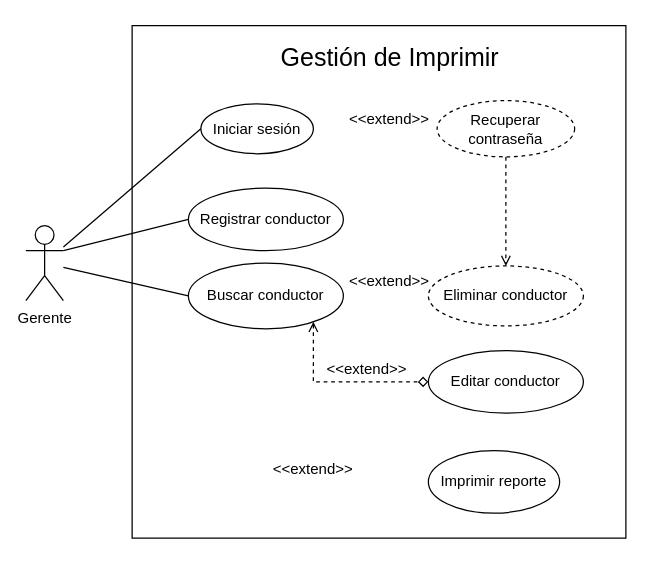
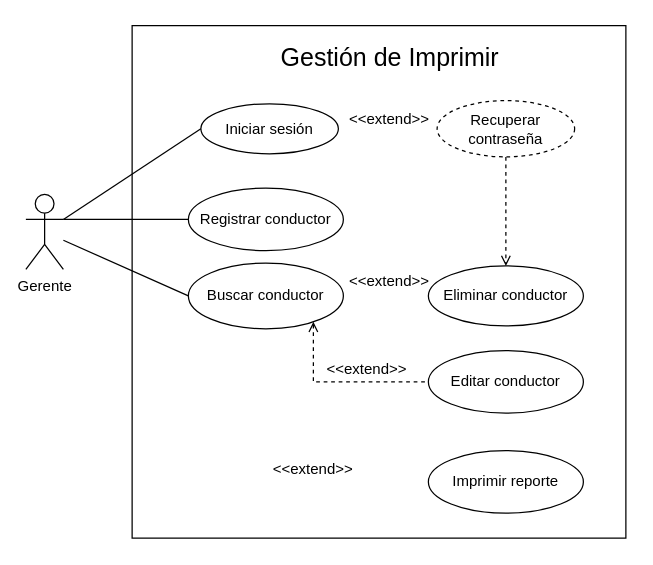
(257, 129) -> (269, 129)
(44, 263) -> (44, 232)
(506, 296) -> (506, 296)
(417, 382) -> (422, 382)
(494, 482) -> (506, 482)
